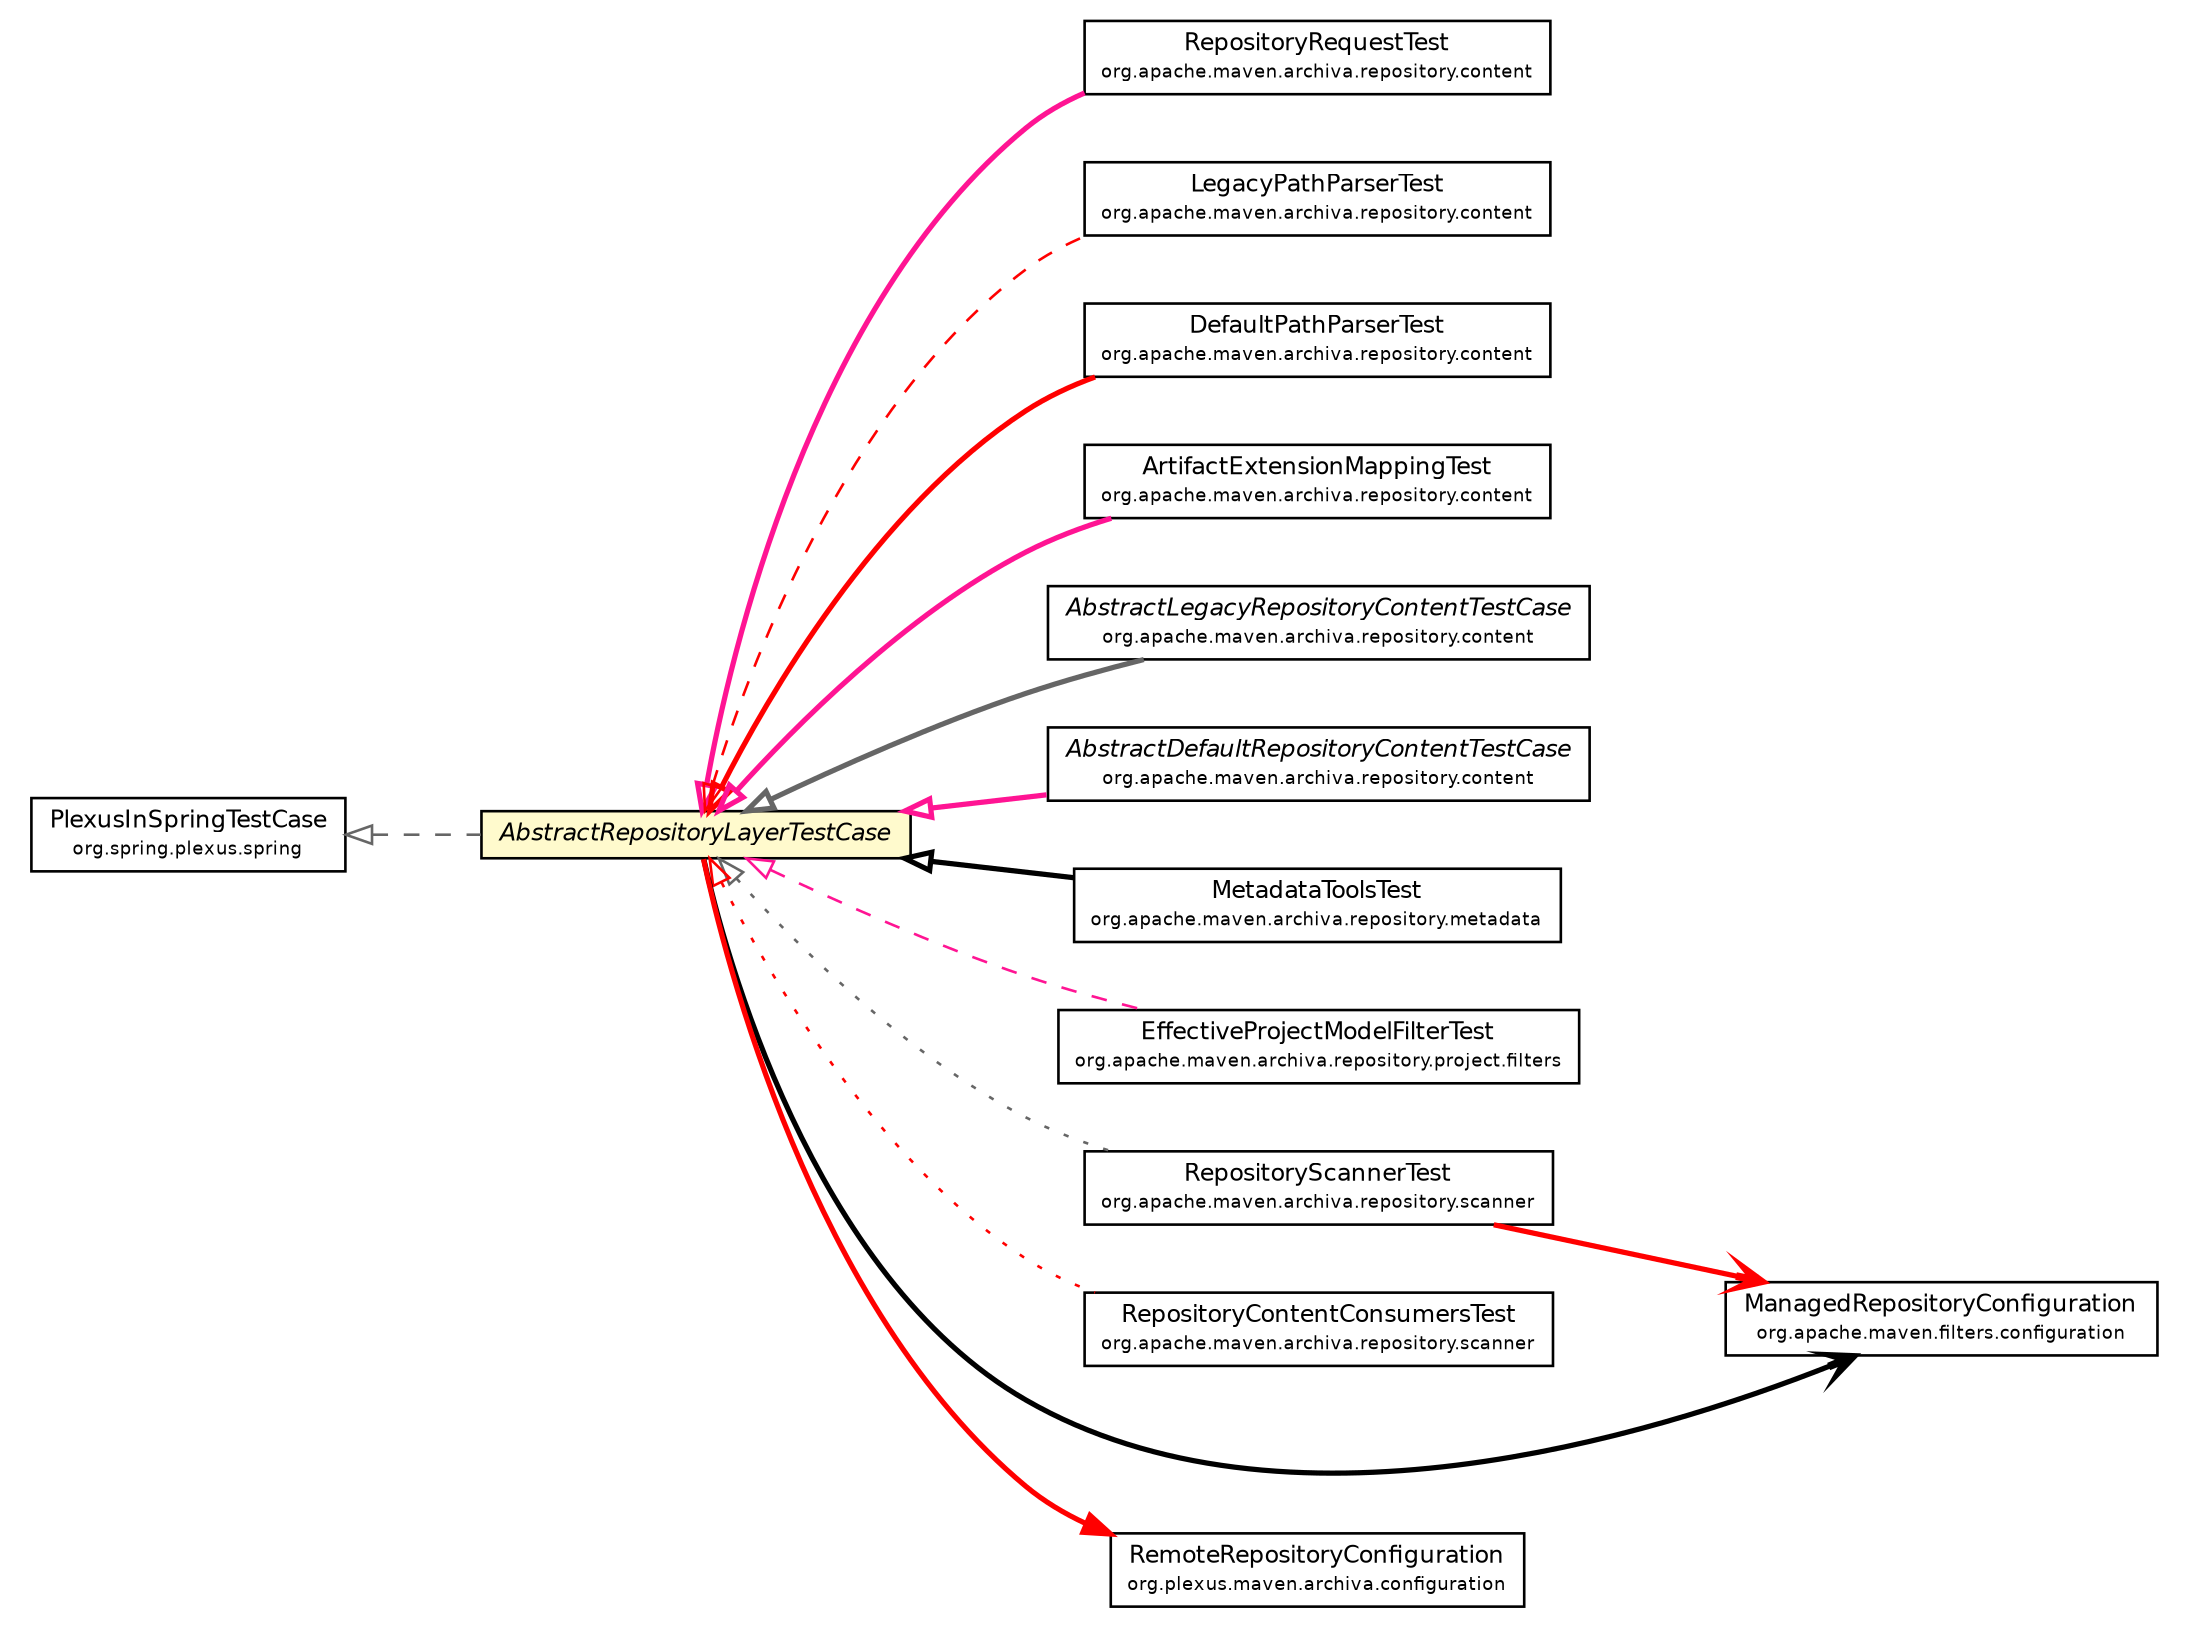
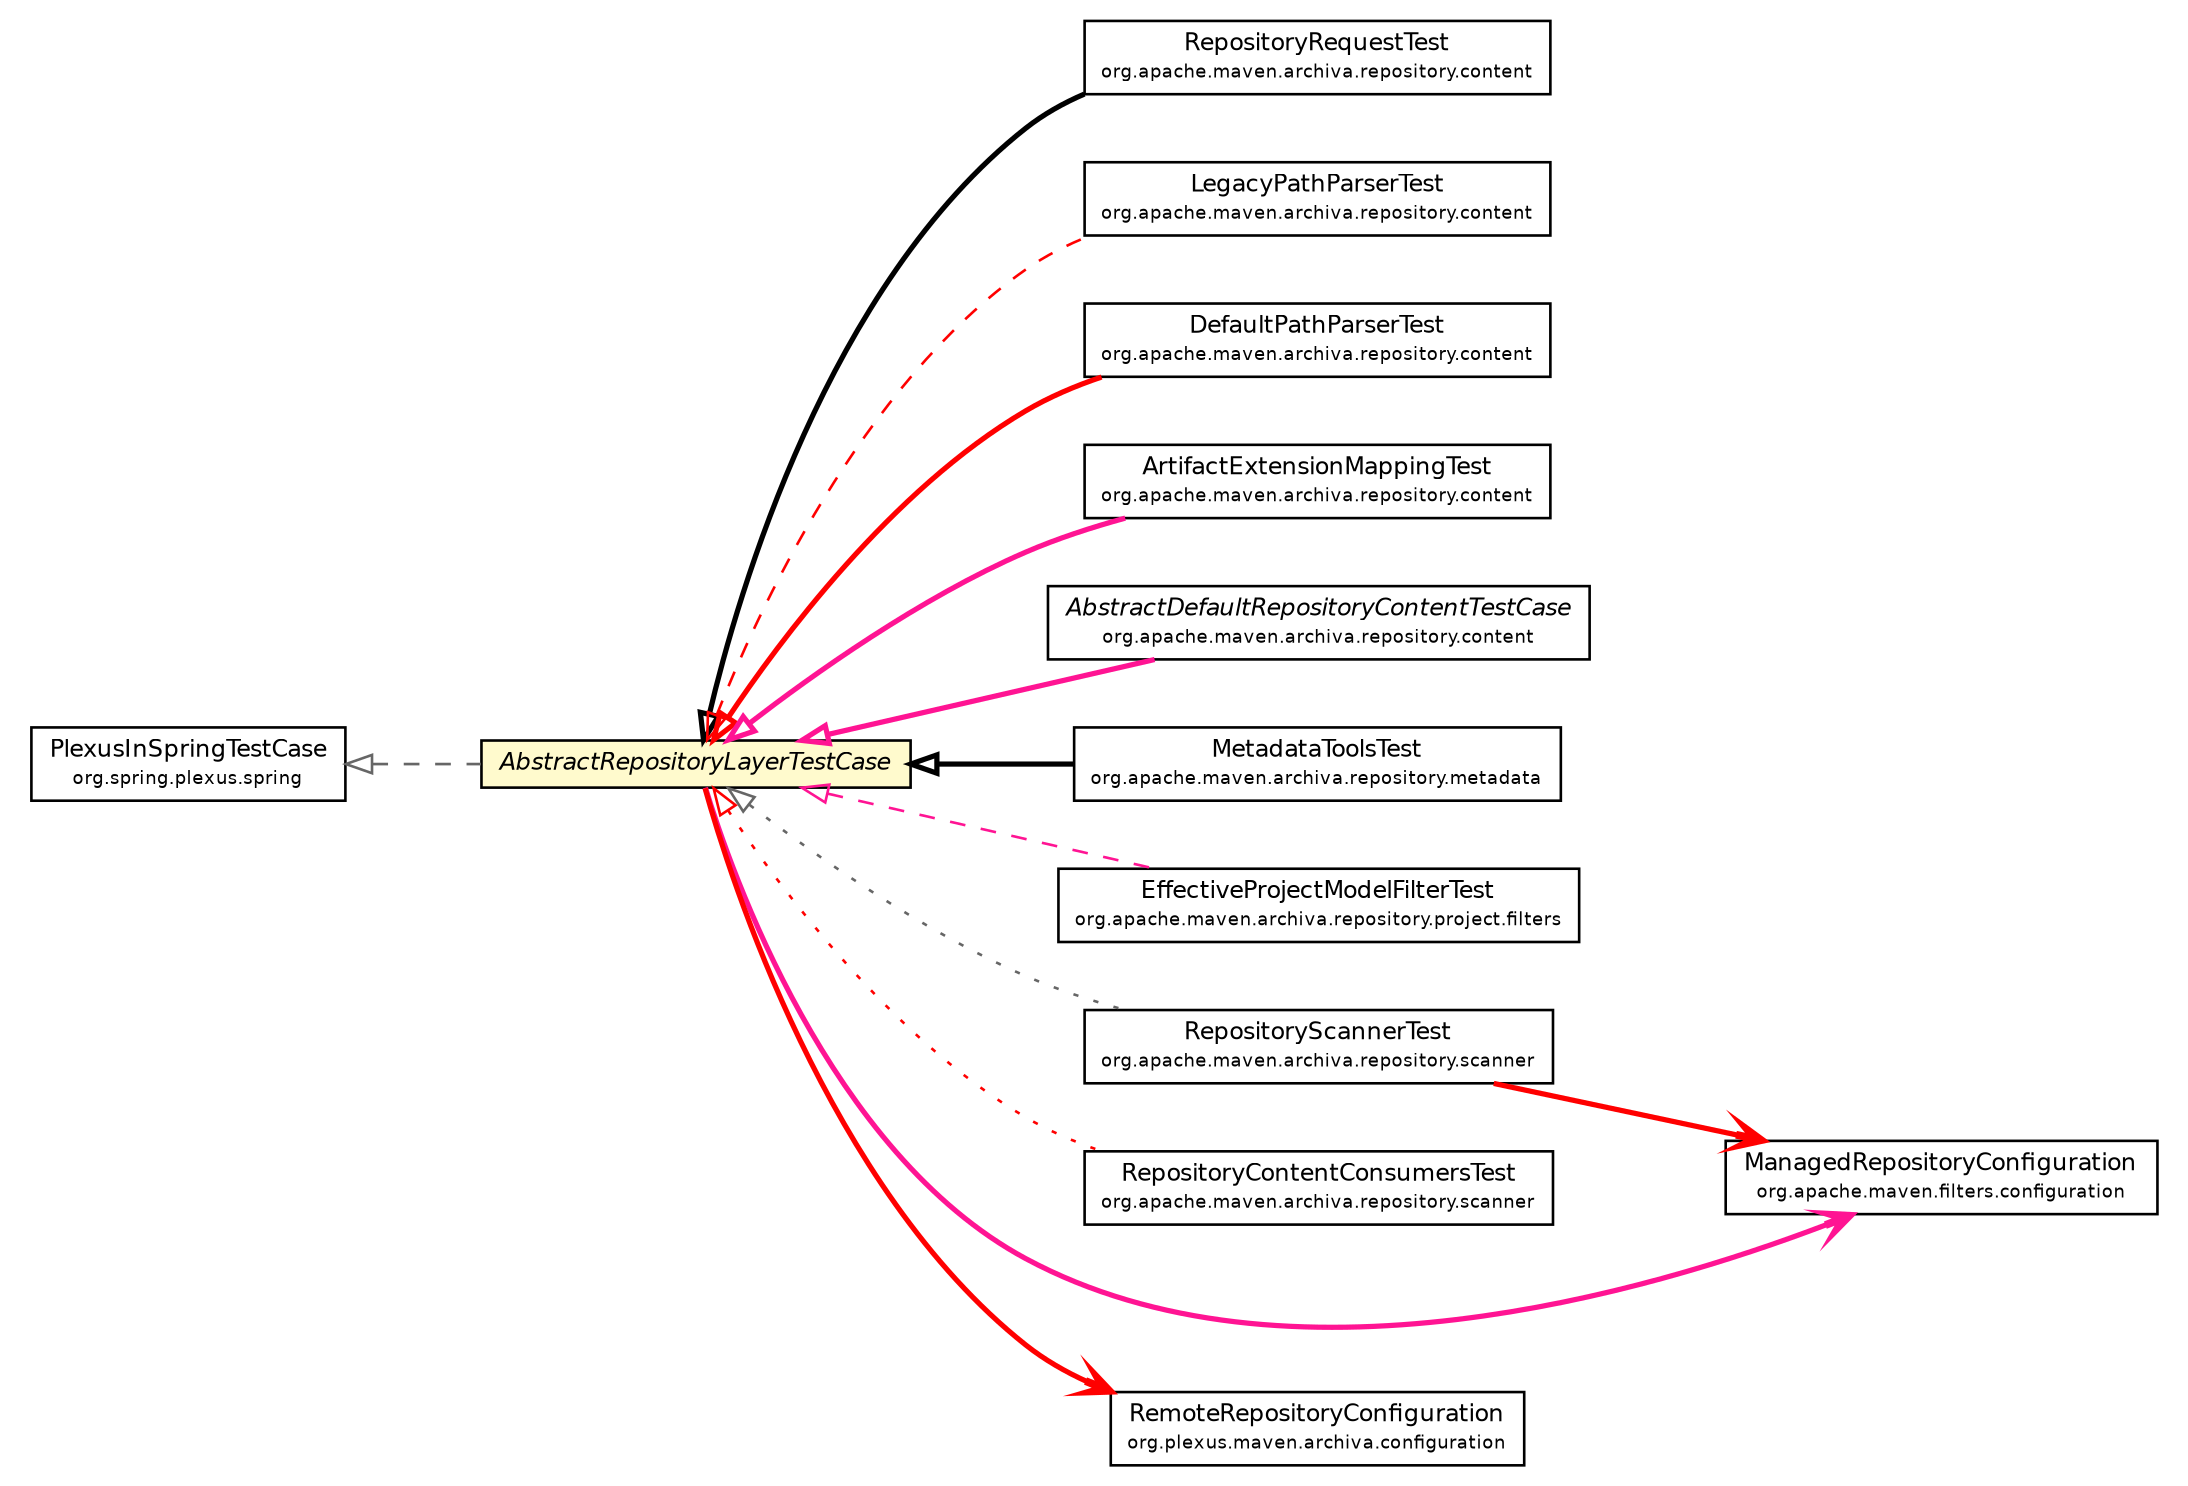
(828, 398) -> (838, 366)
(1317, 623) -> none
(833, 1230) -> (843, 1122)
(1110, 1437) -> (1139, 1302)
